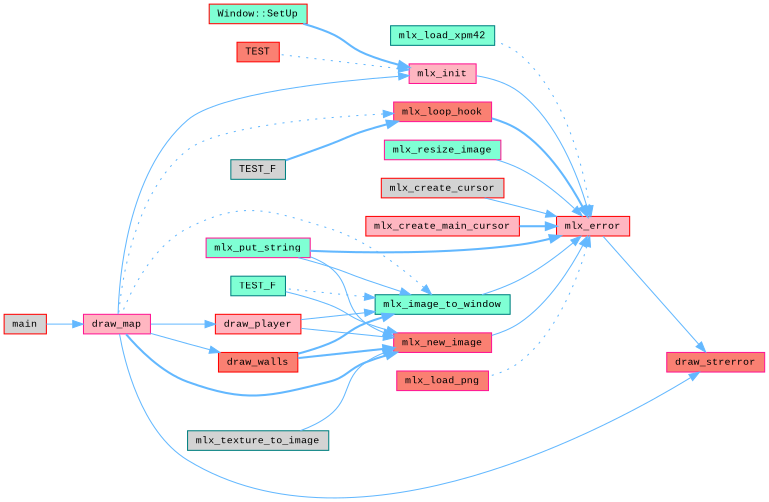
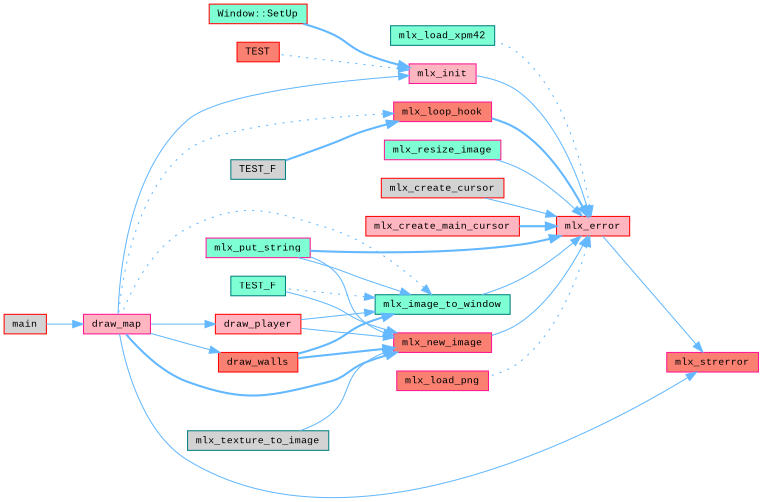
(716, 362) -> (713, 362)
